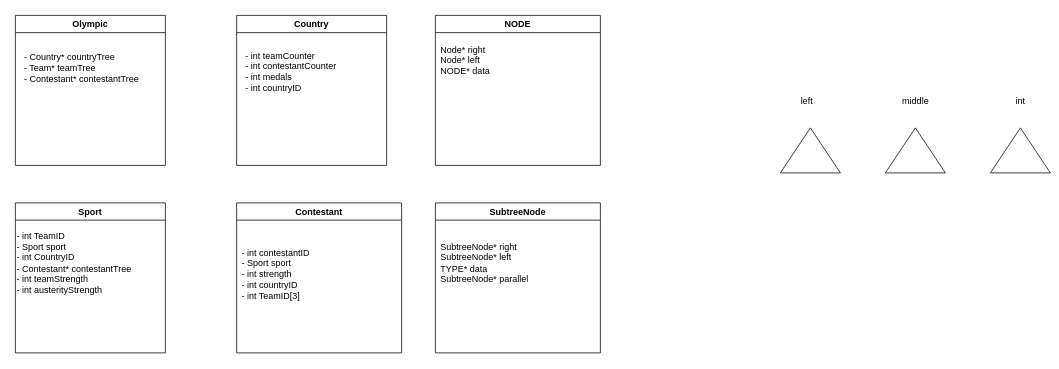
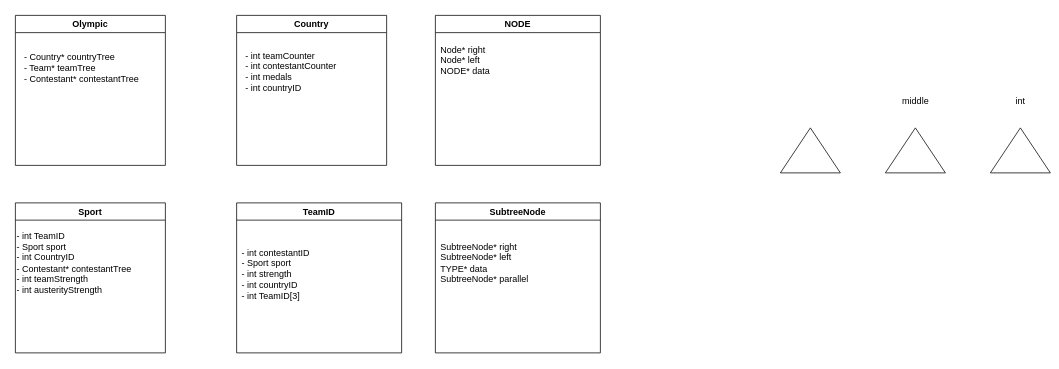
(807, 102) -> none
(319, 212) -> (319, 212)
